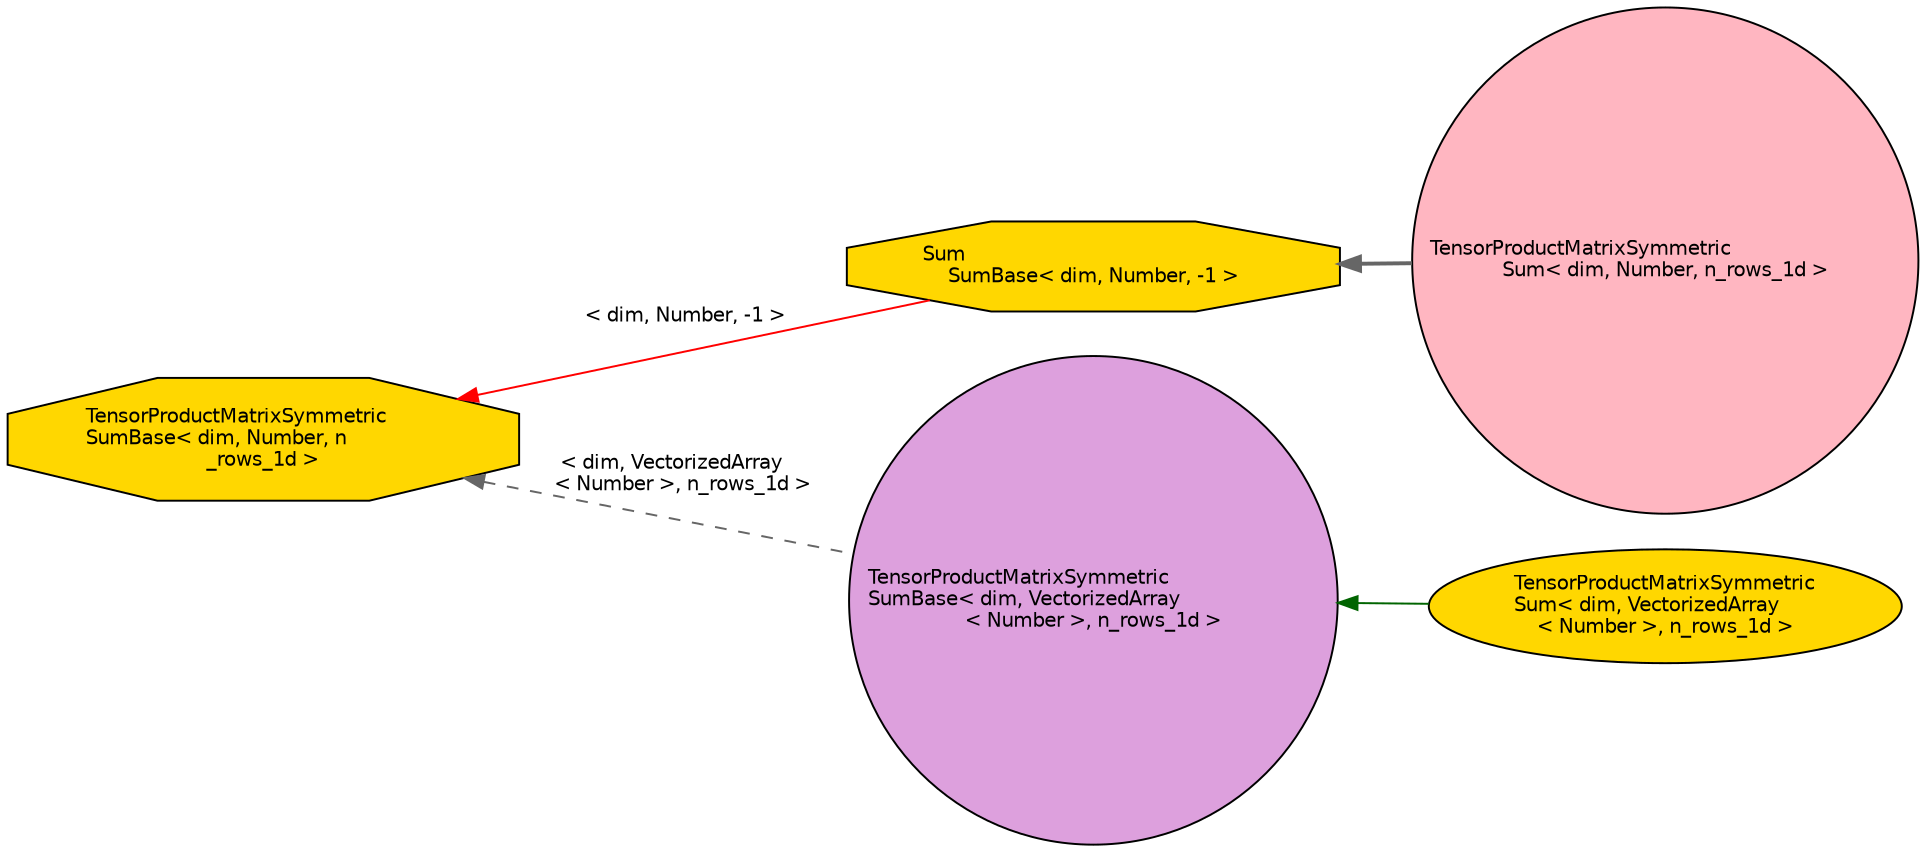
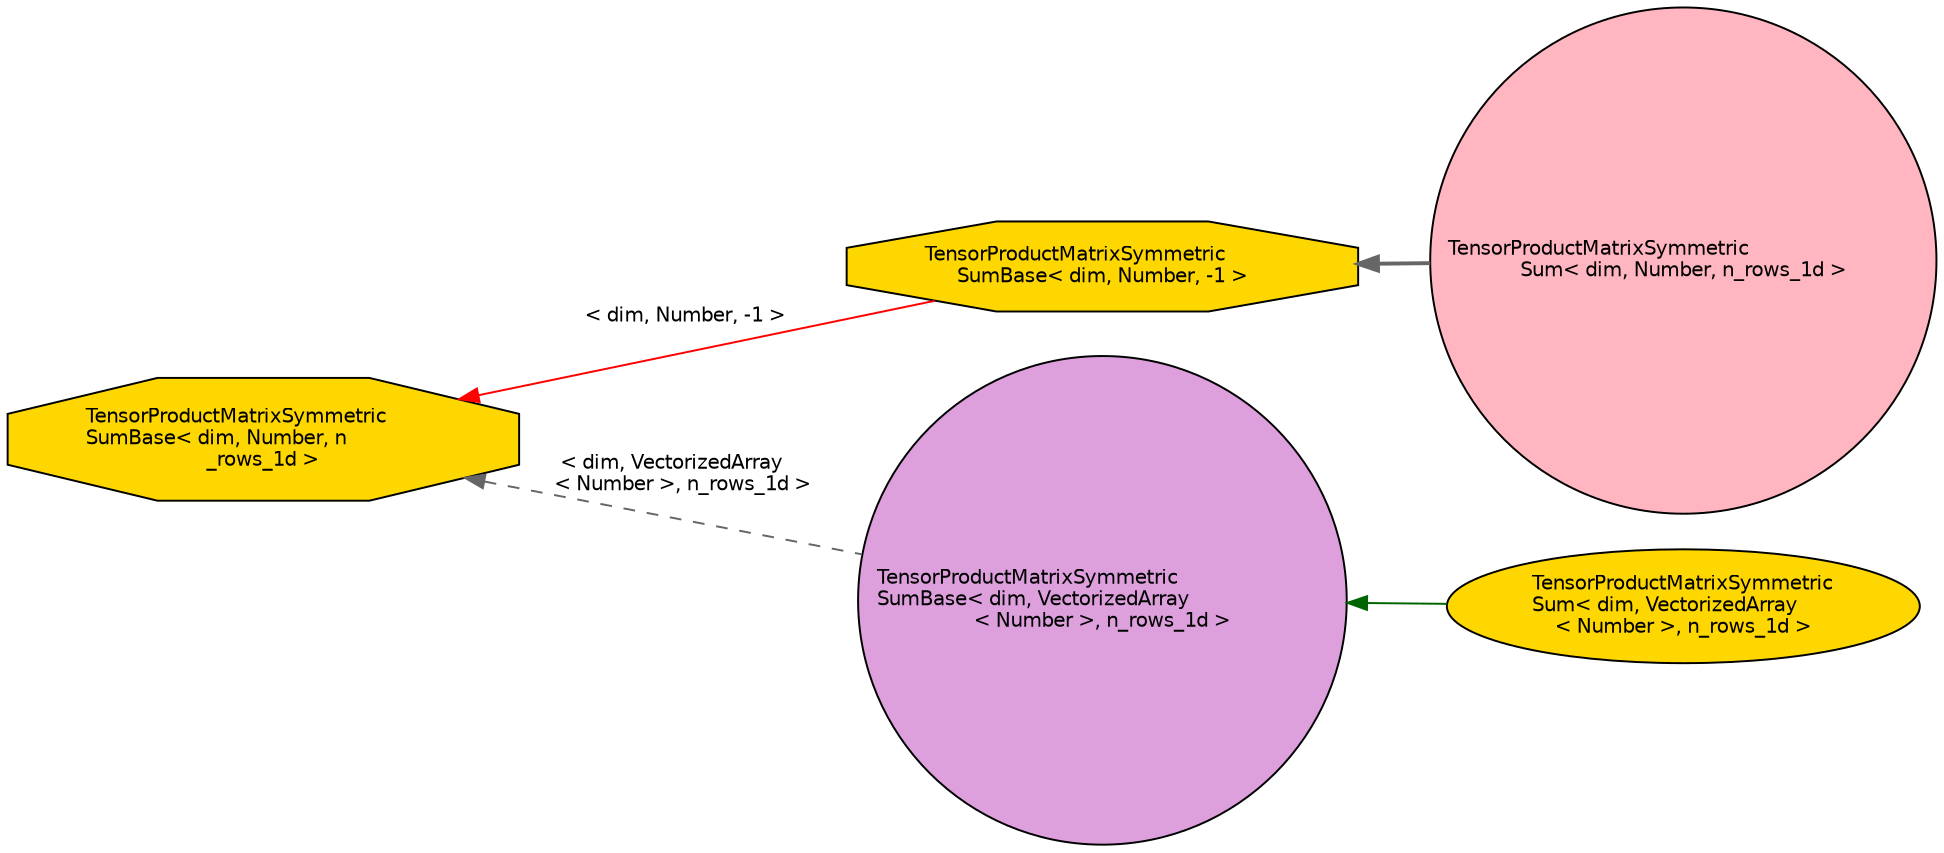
(1093, 266) -> (1102, 266)
